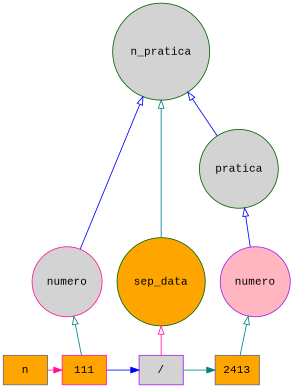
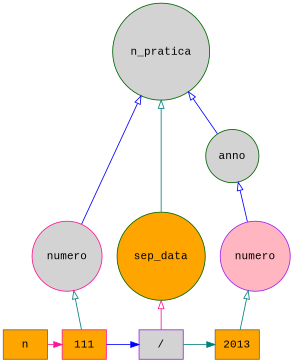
(239, 169) -> (232, 156)
(237, 370) -> (237, 345)
